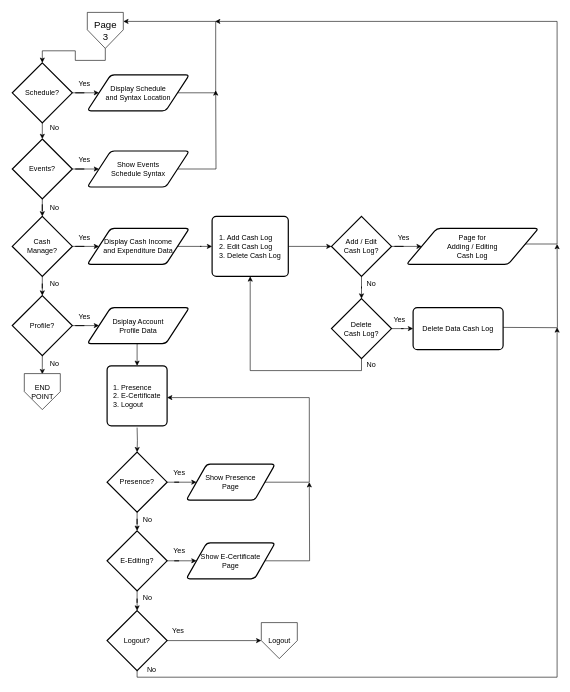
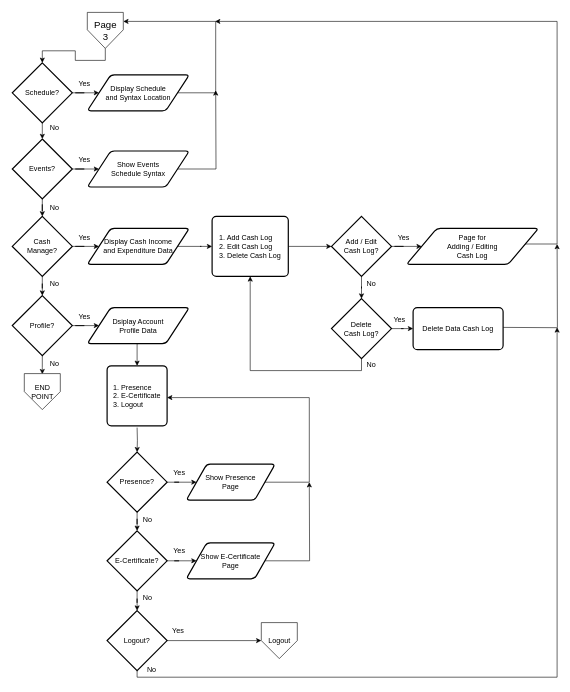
(137, 561) -> (137, 561)
